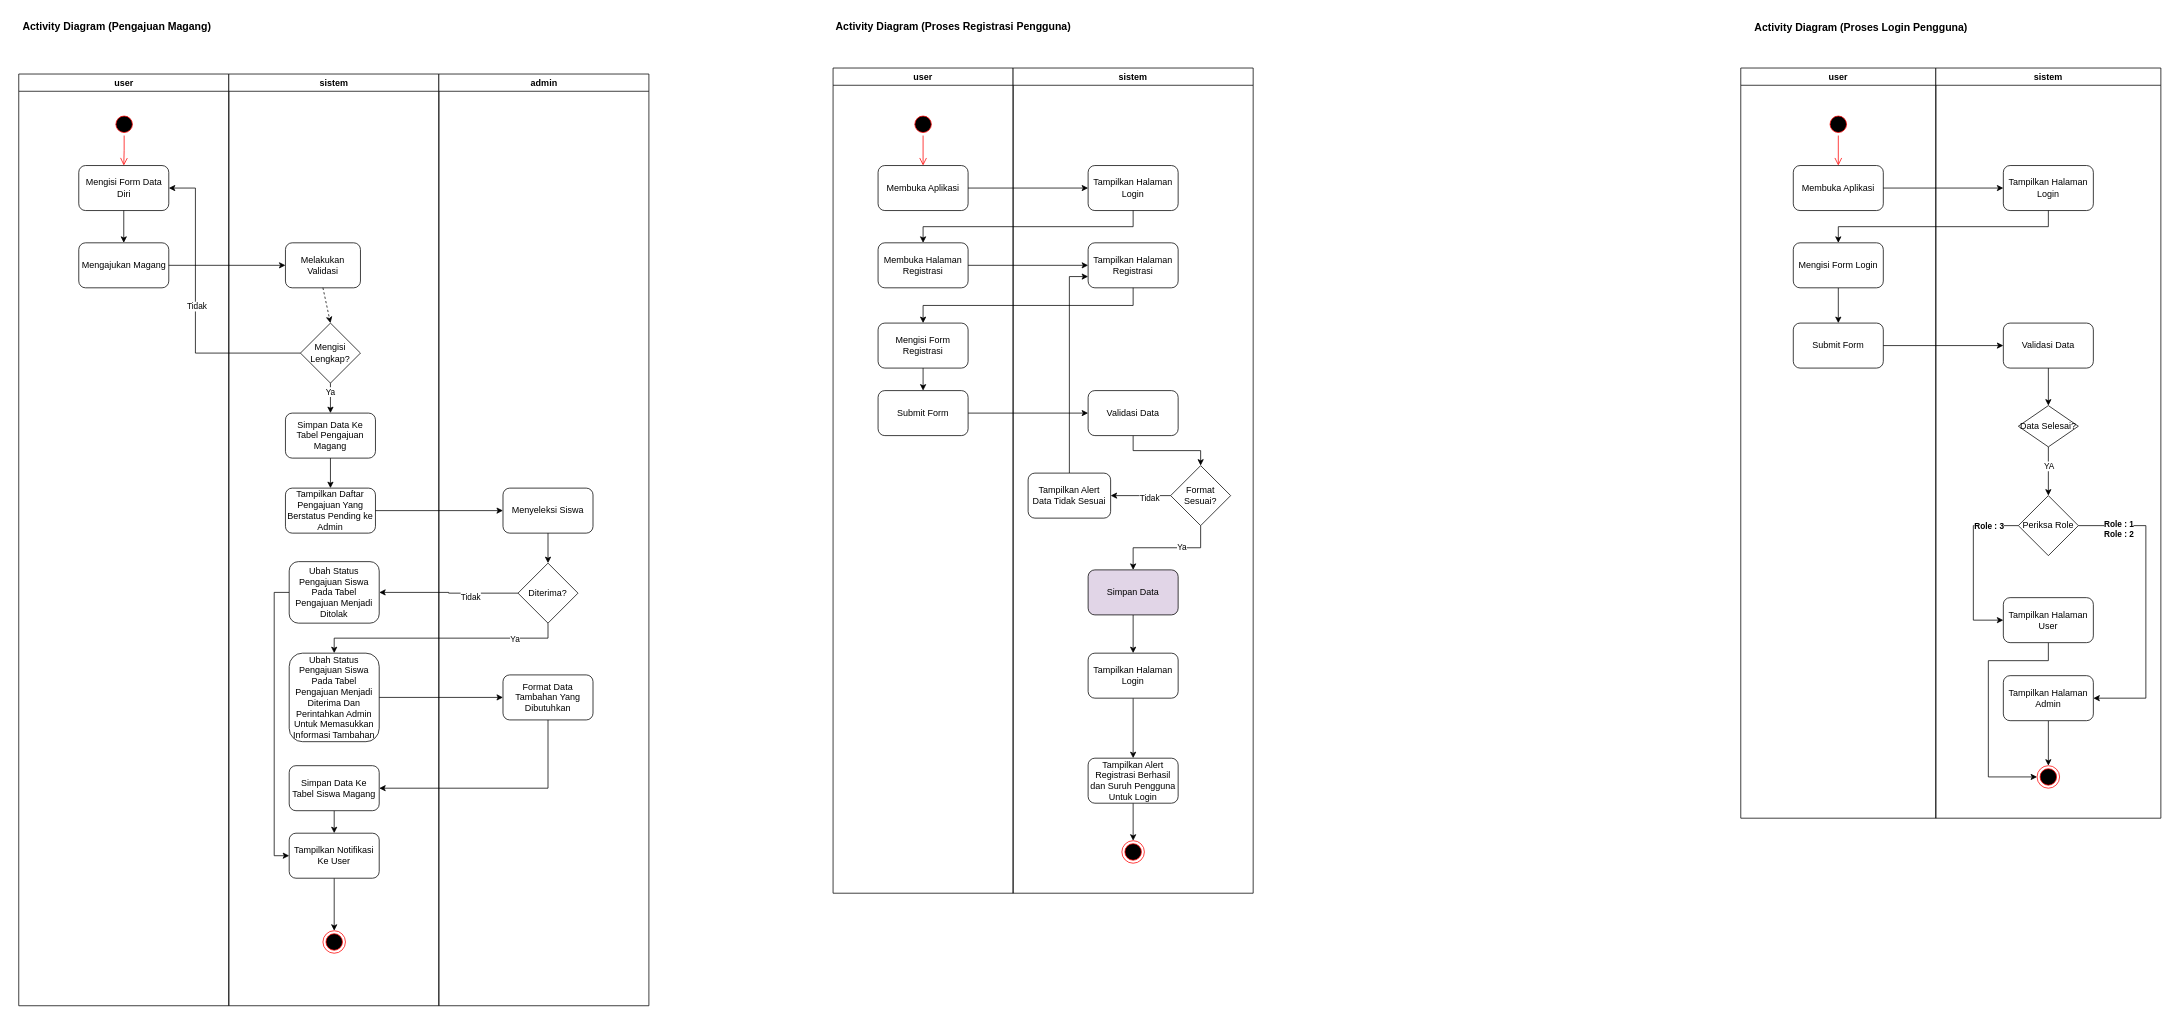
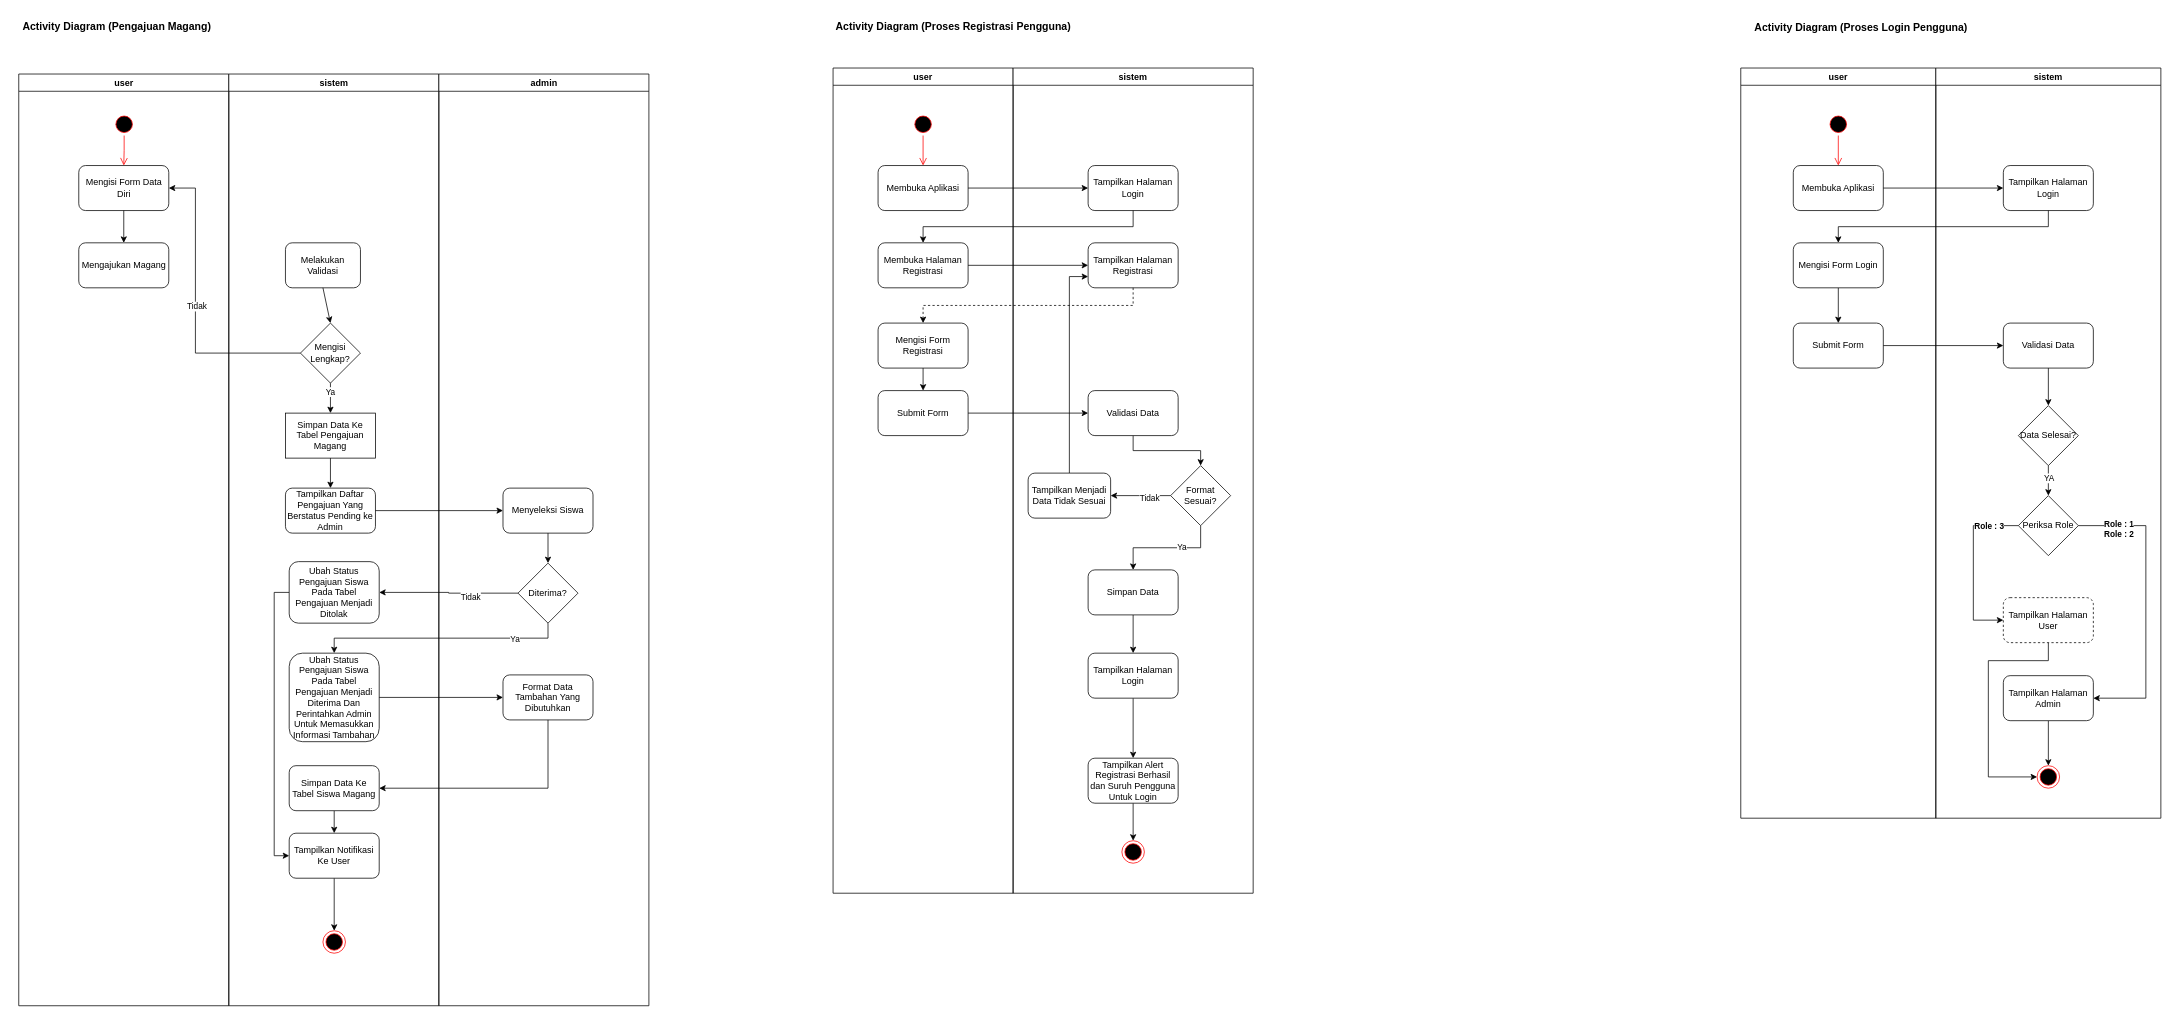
(224, 265) -> none
(326, 302) -> (326, 302)
(1031, 305) -> (1031, 305)
(2048, 426) -> (2048, 435)
(330, 435) -> (330, 435)
(1069, 495) -> (1069, 495)
(1133, 592) -> (1133, 592)
(2048, 620) -> (2048, 620)
